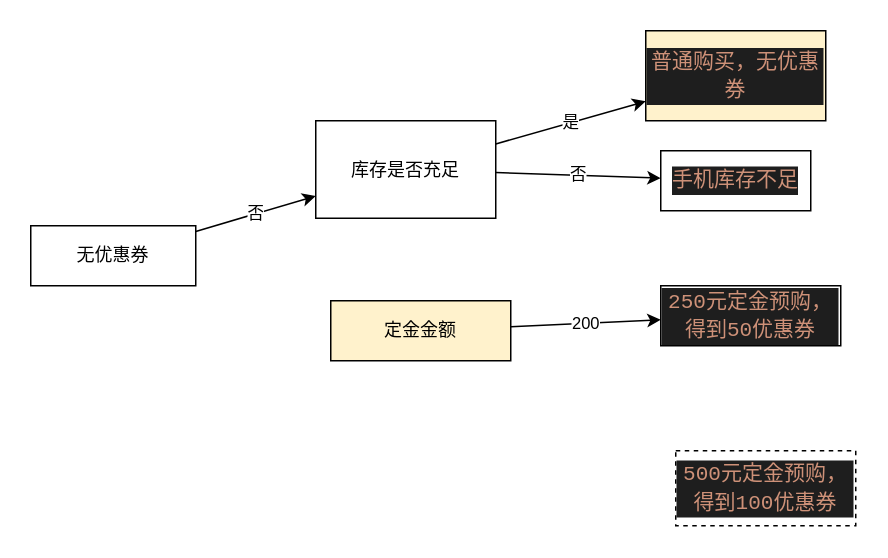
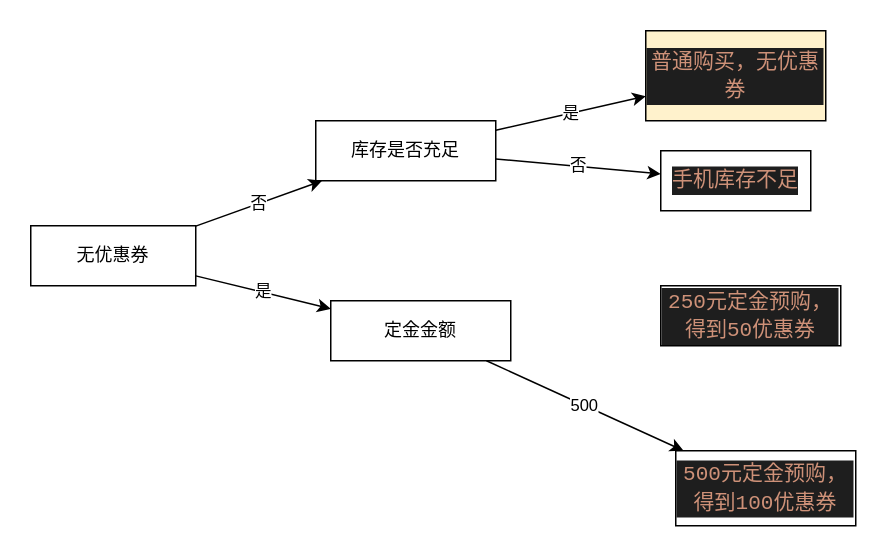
(406, 170) -> (406, 151)
none -> (258, 291)
(581, 323) -> none
(421, 331) -> (421, 331)
none -> (580, 404)
(766, 488) -> (766, 488)
